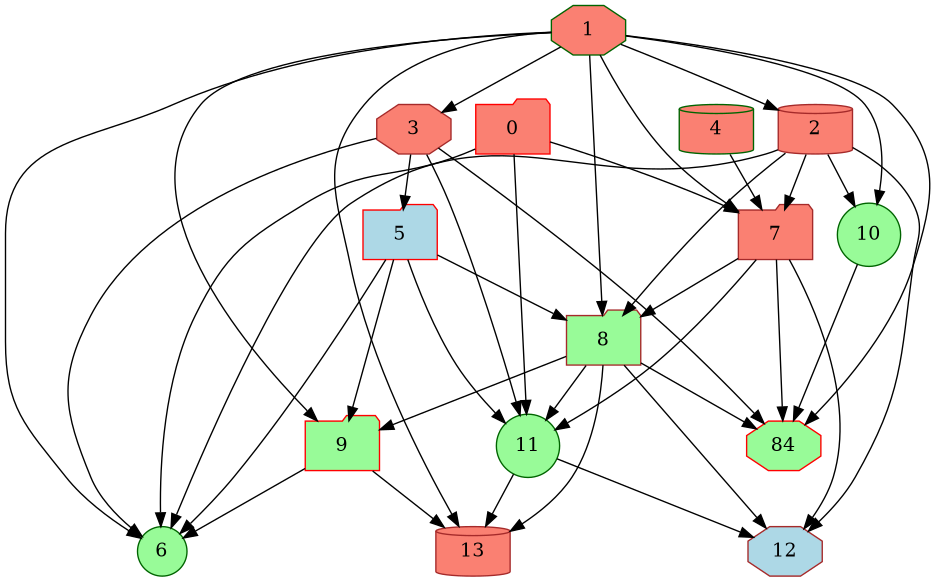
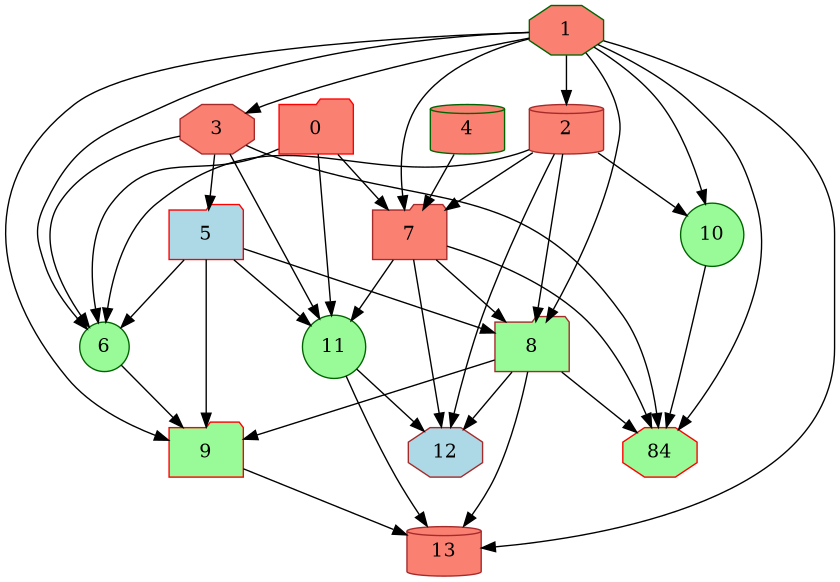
(570, 387) -> none
(250, 500) -> (147, 391)
